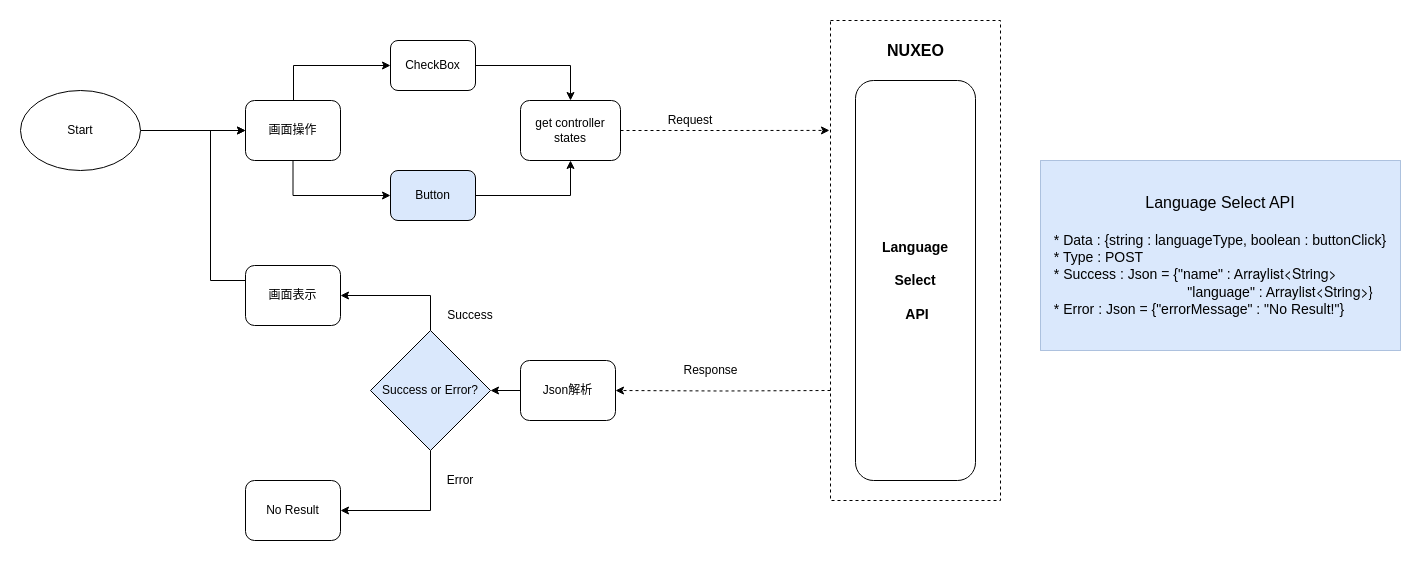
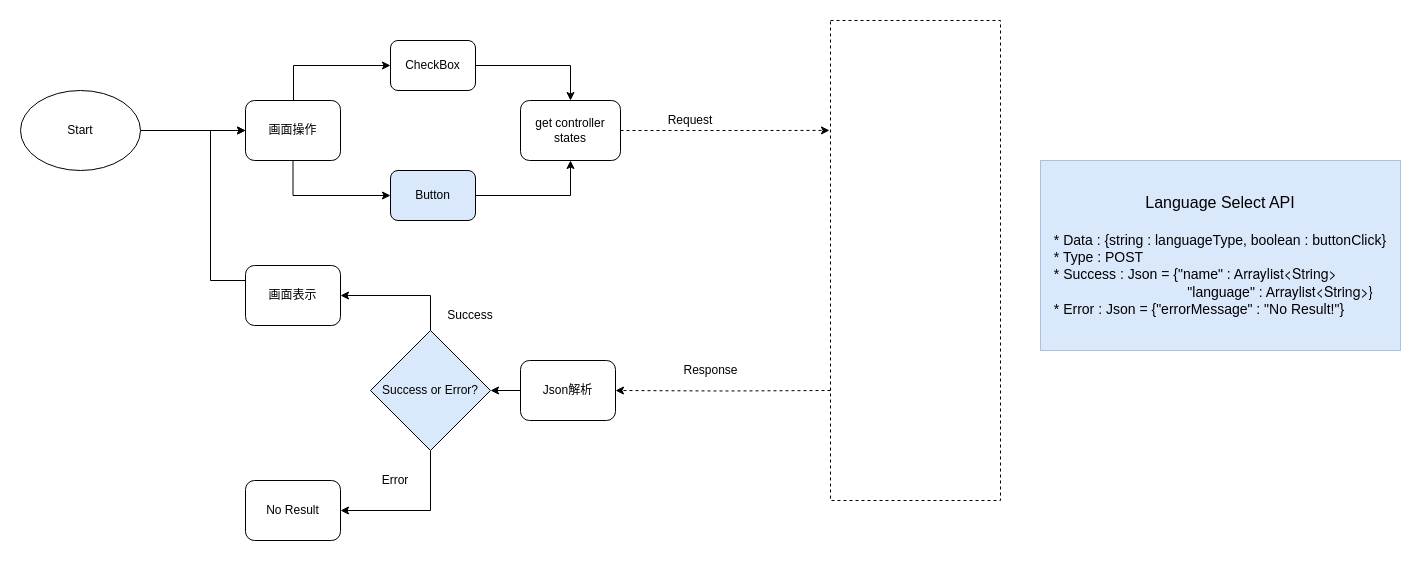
(916, 51) -> none
(916, 281) -> none
(461, 481) -> (396, 481)
